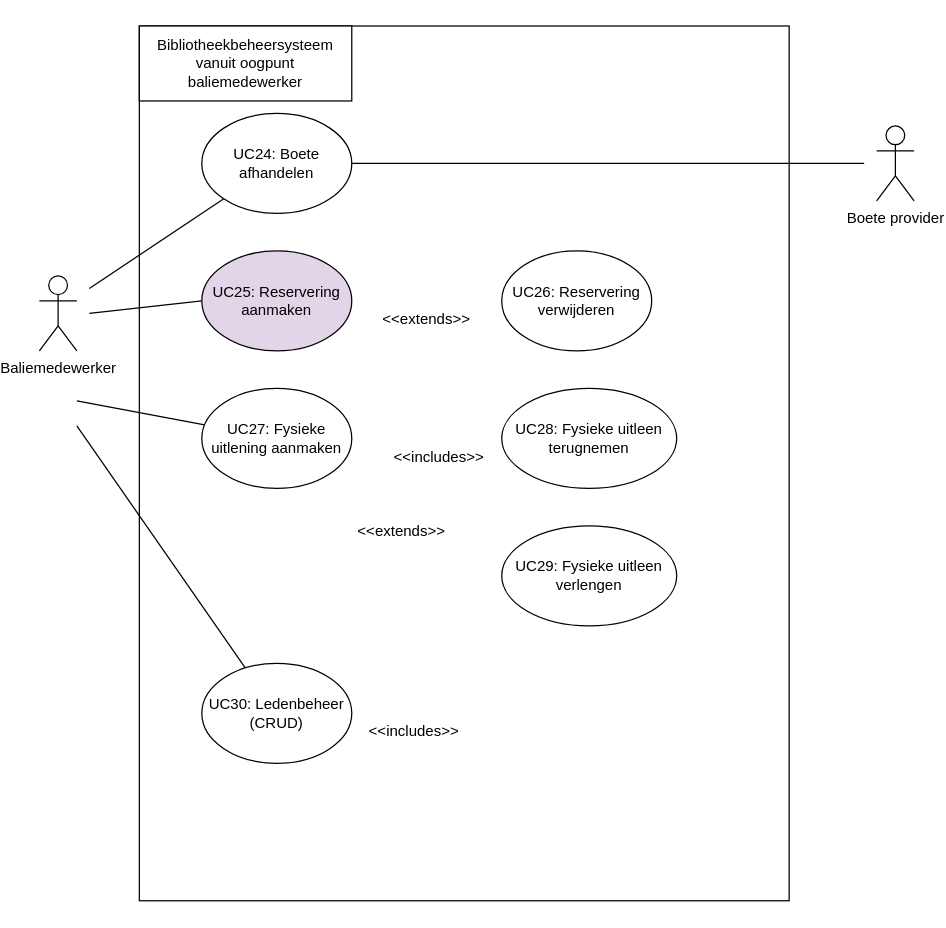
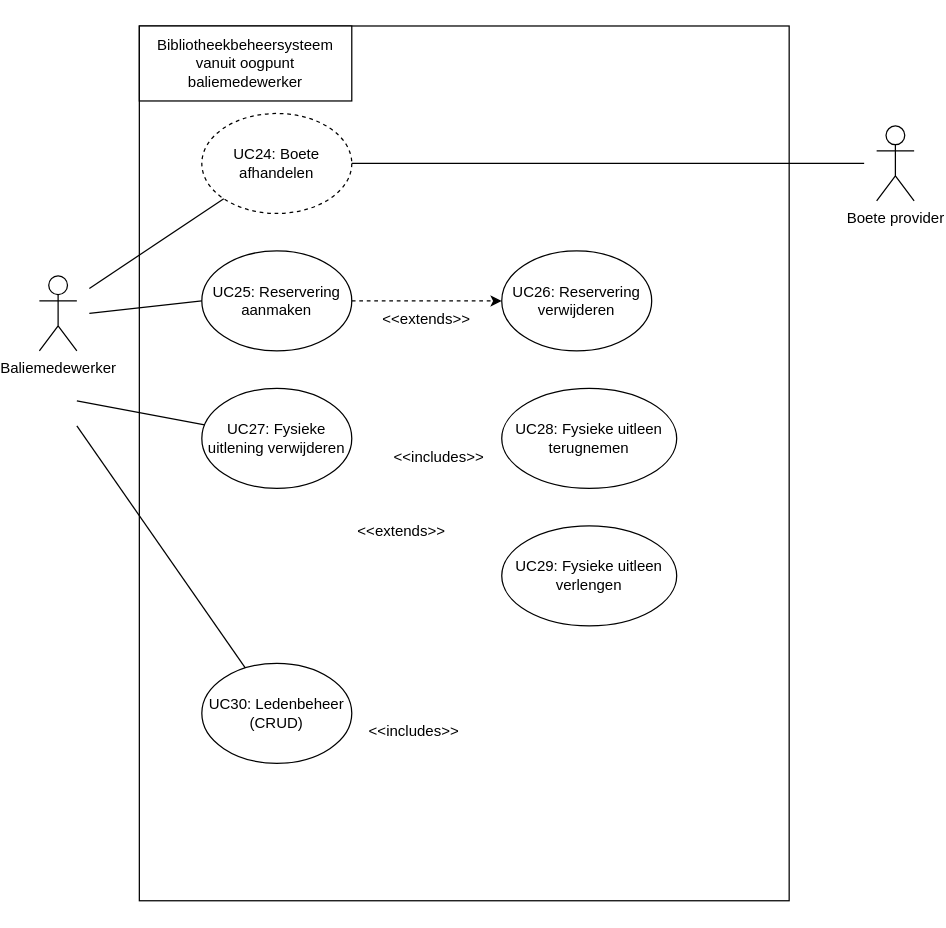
(277, 163) -> (277, 163)
(277, 301) -> (277, 301)
none -> (423, 301)
(277, 438) -> (277, 438)
